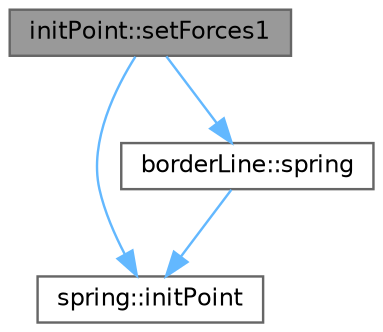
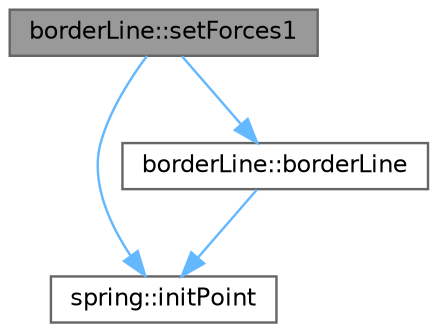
(150, 33) -> (164, 33)
(247, 166) -> (275, 166)
